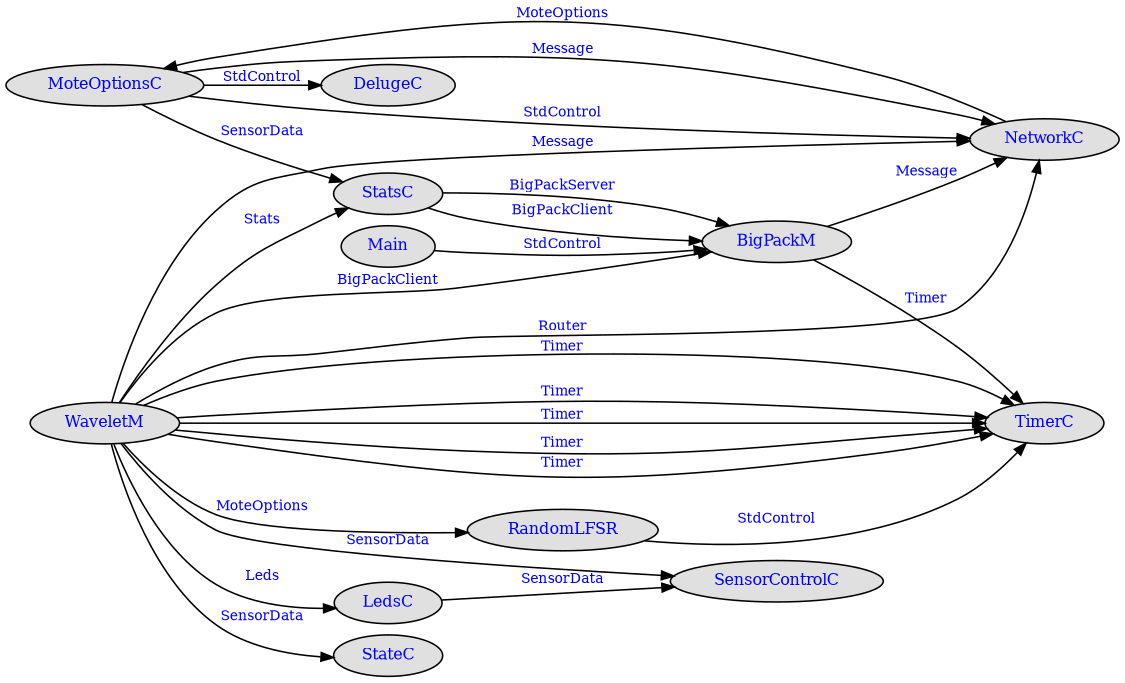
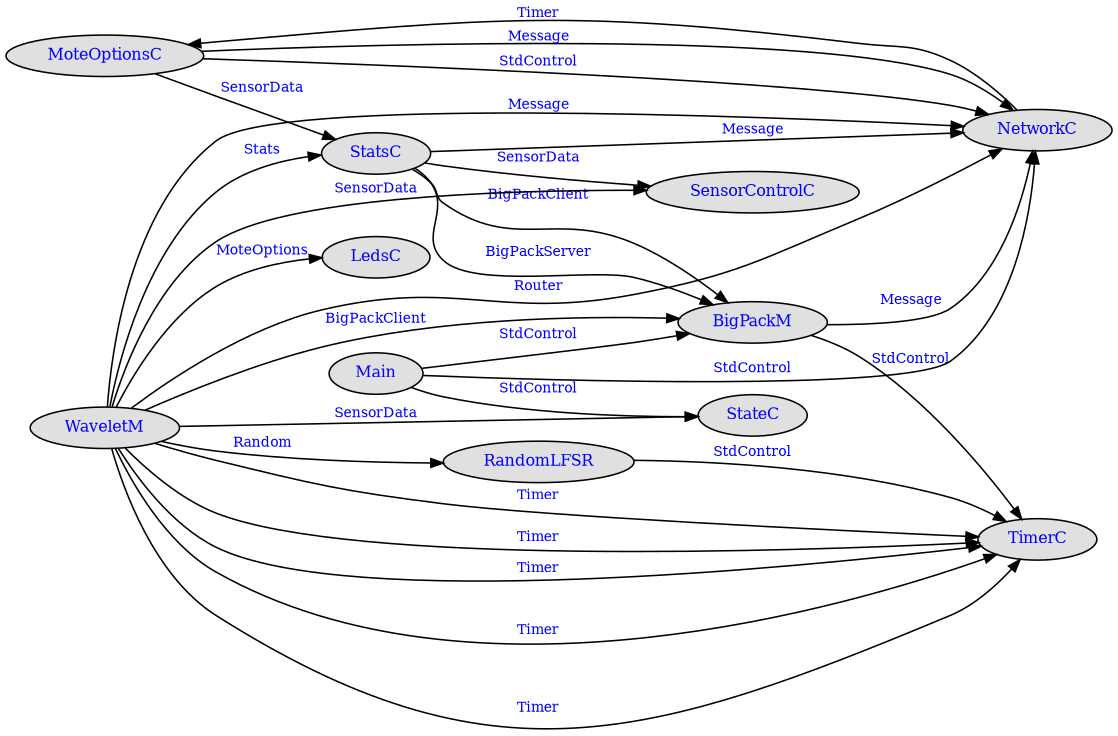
(563, 14) -> (539, 14)
(388, 85) -> none
none -> (691, 142)
(927, 299) -> (911, 360)
none -> (798, 380)
none -> (533, 410)
(262, 507) -> (262, 443)
(262, 577) -> (262, 251)
(552, 594) -> (531, 176)
